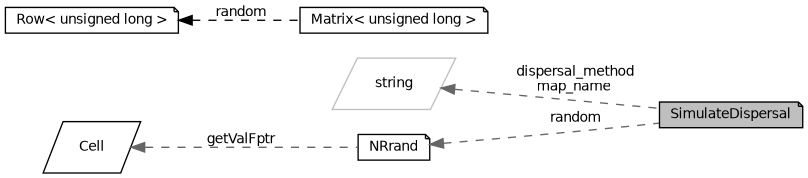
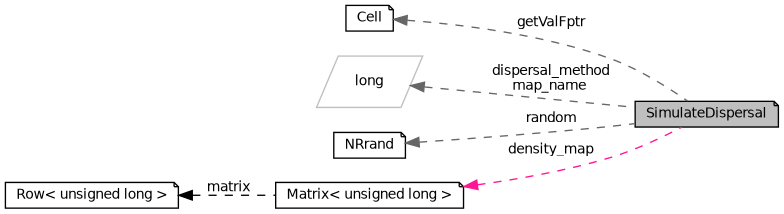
(239, 13) -> (227, 188)
(394, 84) -> (370, 82)
(92, 147) -> (370, 18)
(251, 147) -> (553, 42)
none -> (582, 165)
